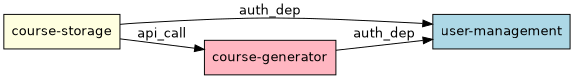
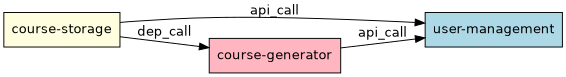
(270, 11) -> (275, 11)
(162, 34) -> (165, 32)
(384, 34) -> (383, 33)
